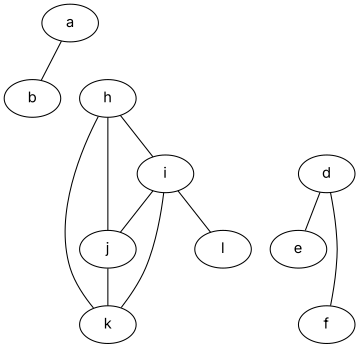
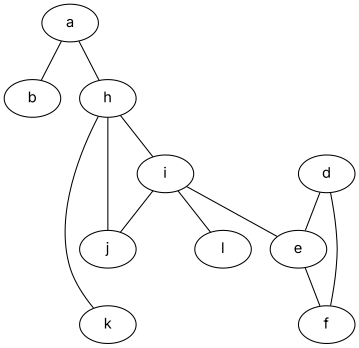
none -> (89, 61)
(151, 253) -> (232, 211)
(108, 287) -> none
none -> (313, 287)
